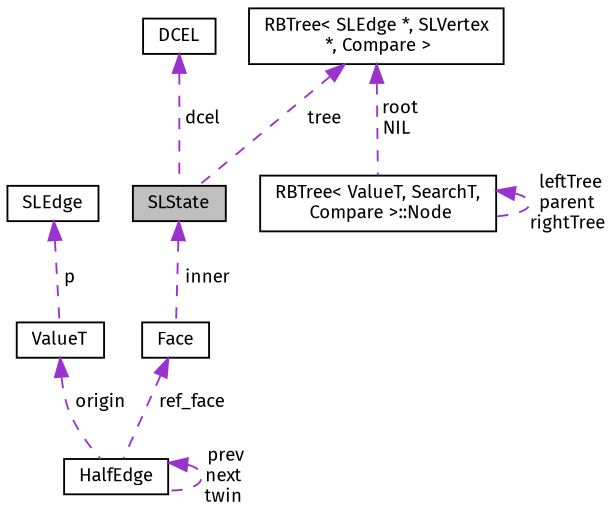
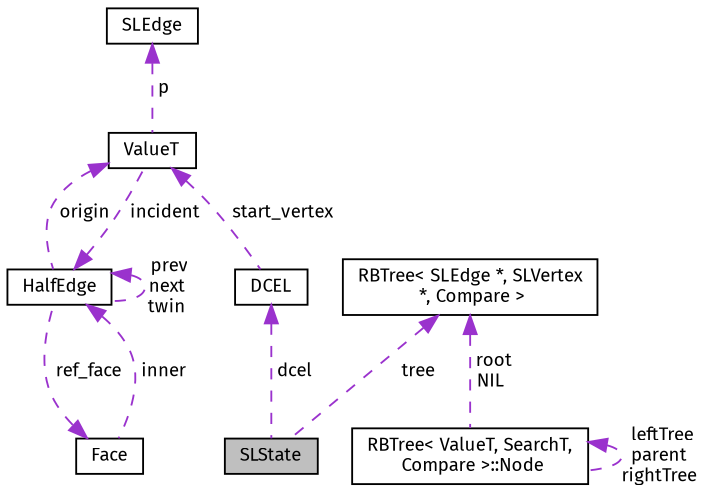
none -> (118, 213)
none -> (226, 223)
(177, 281) -> (135, 373)
